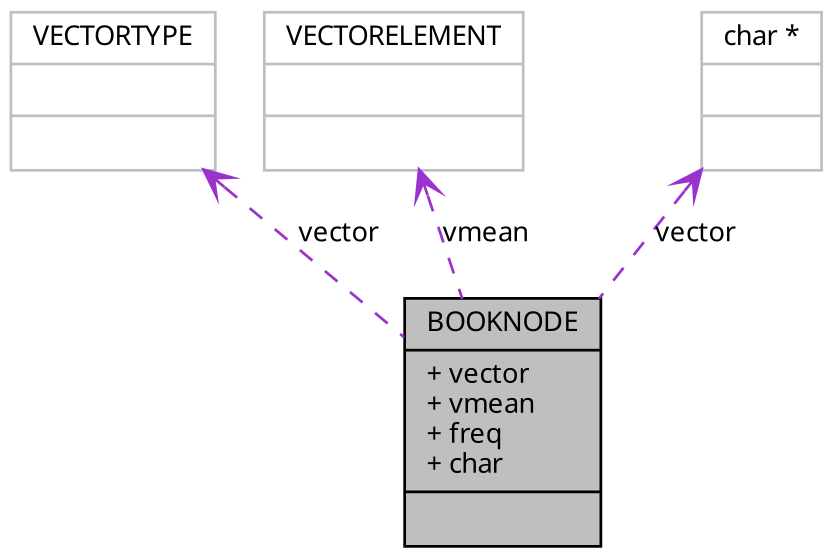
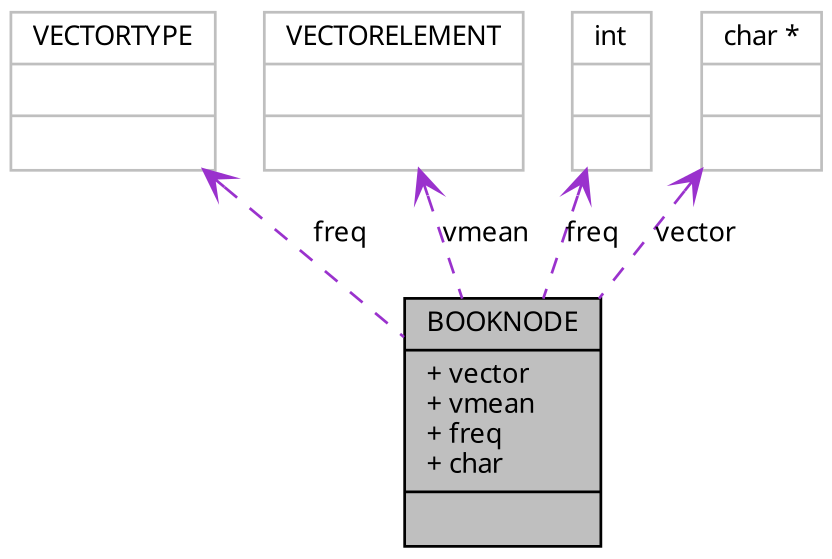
none -> (612, 91)
(341, 234) -> (341, 234)
